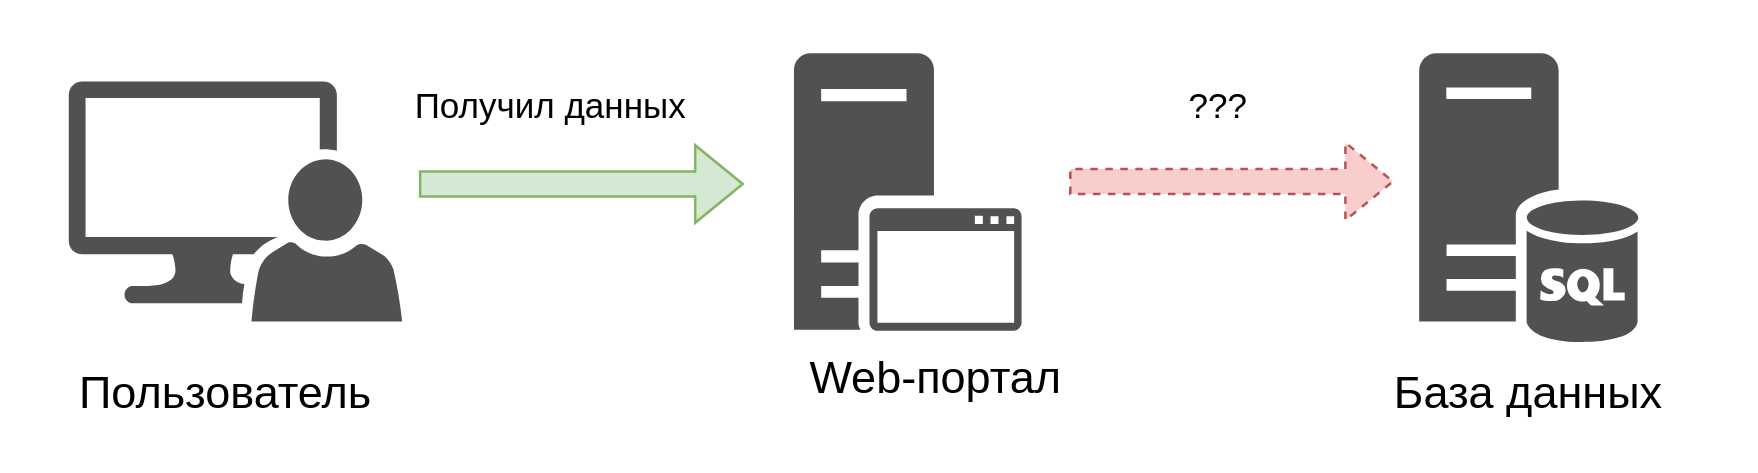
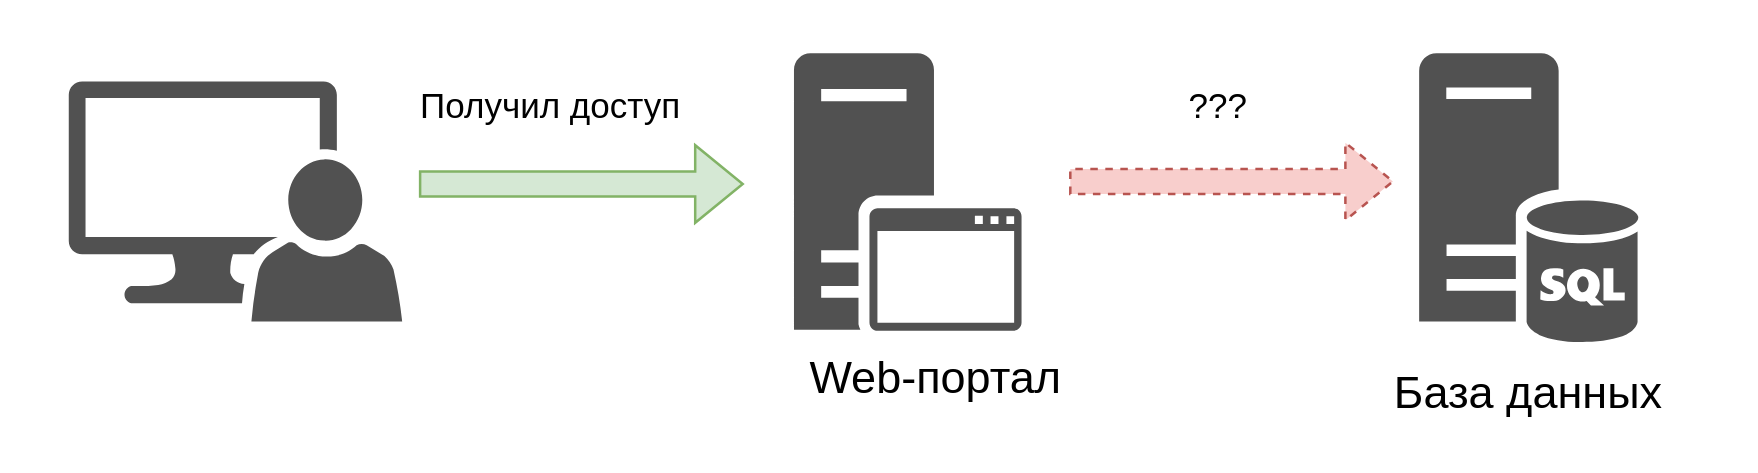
(551, 106) -> (551, 106)
(227, 394) -> none
